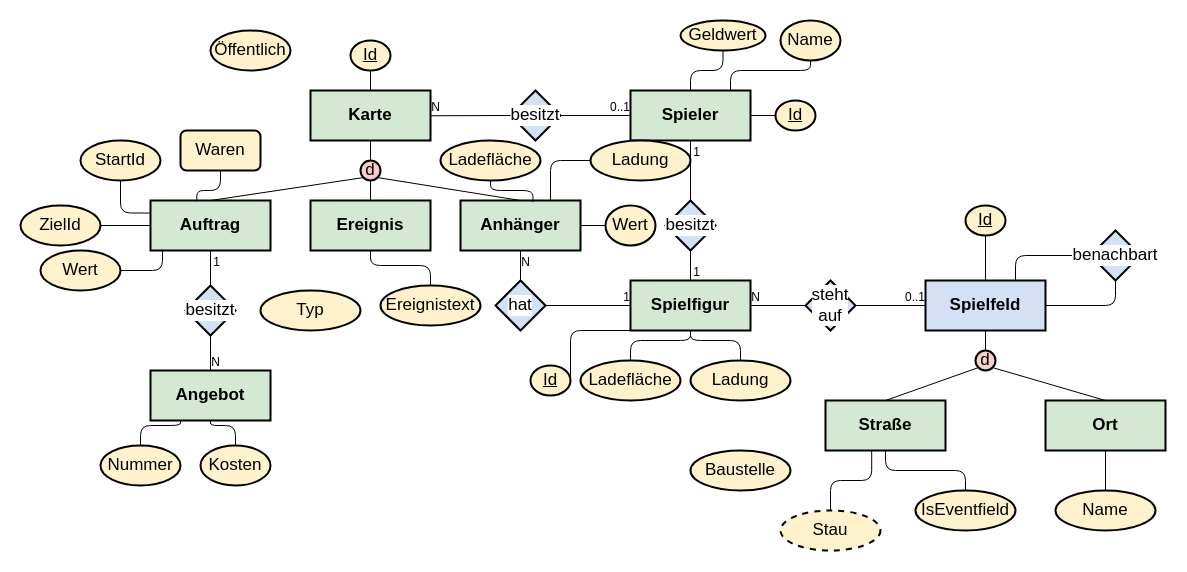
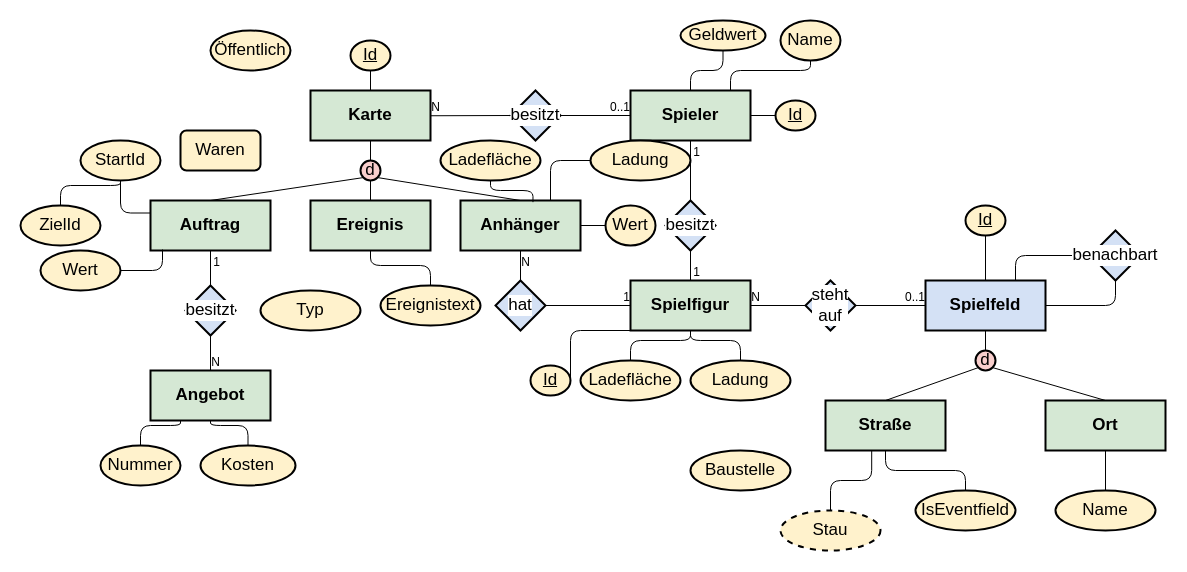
(211, 191) -> none
(126, 226) -> (84, 186)
(236, 466) -> (248, 466)
